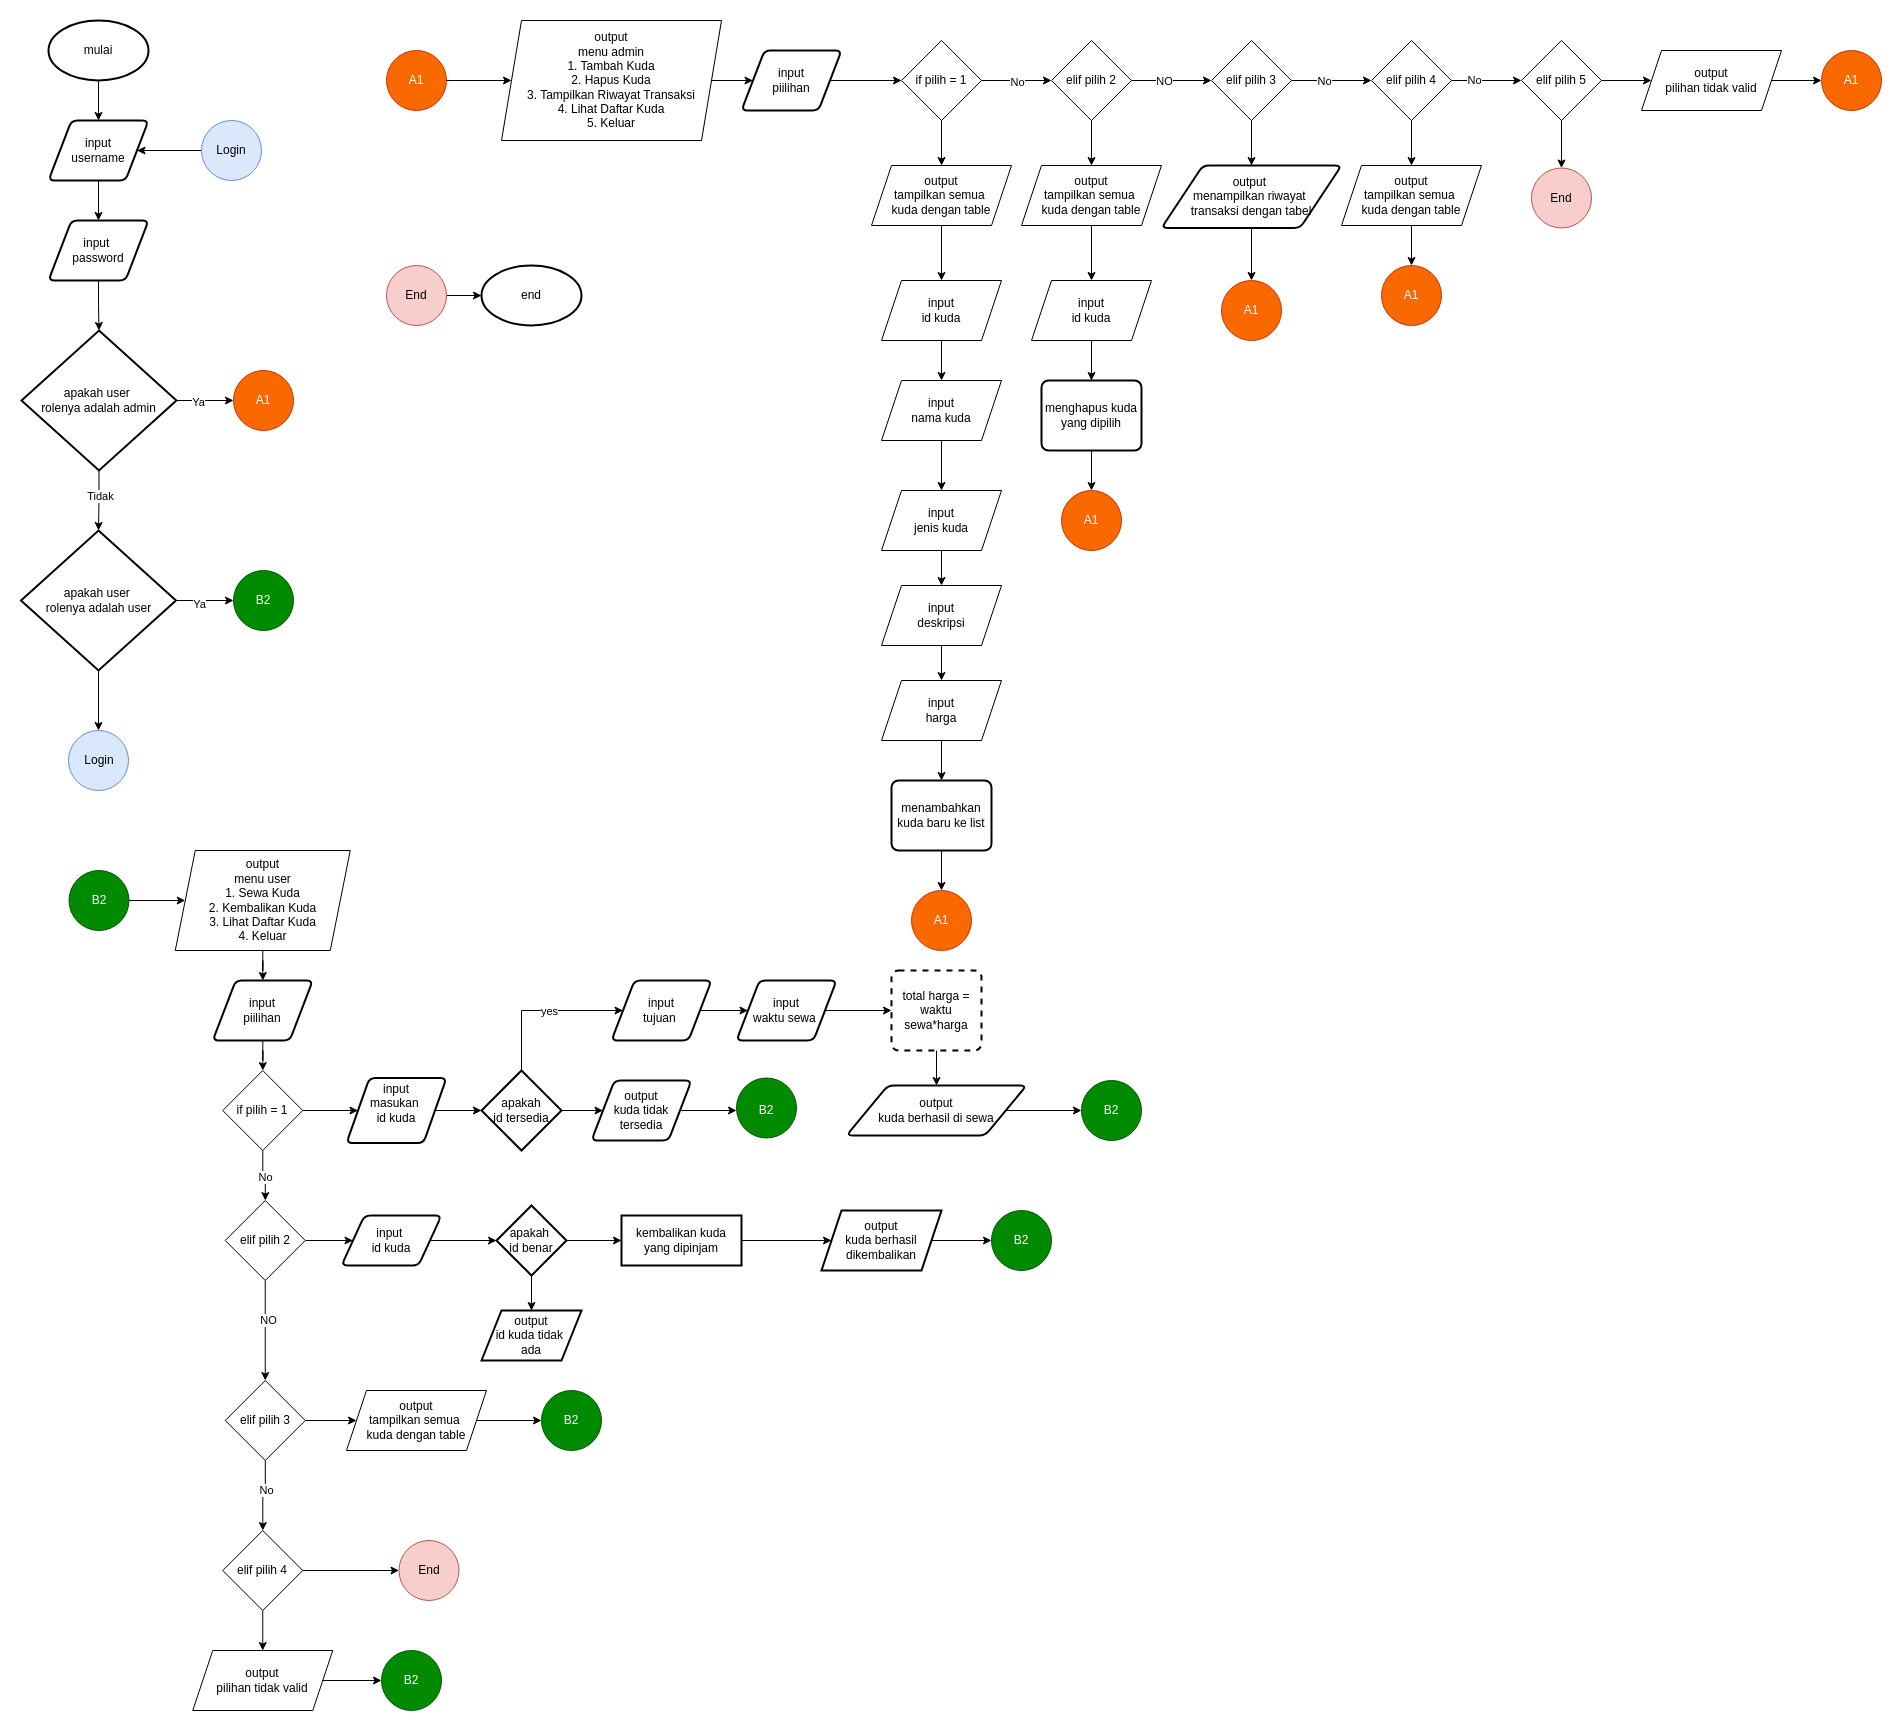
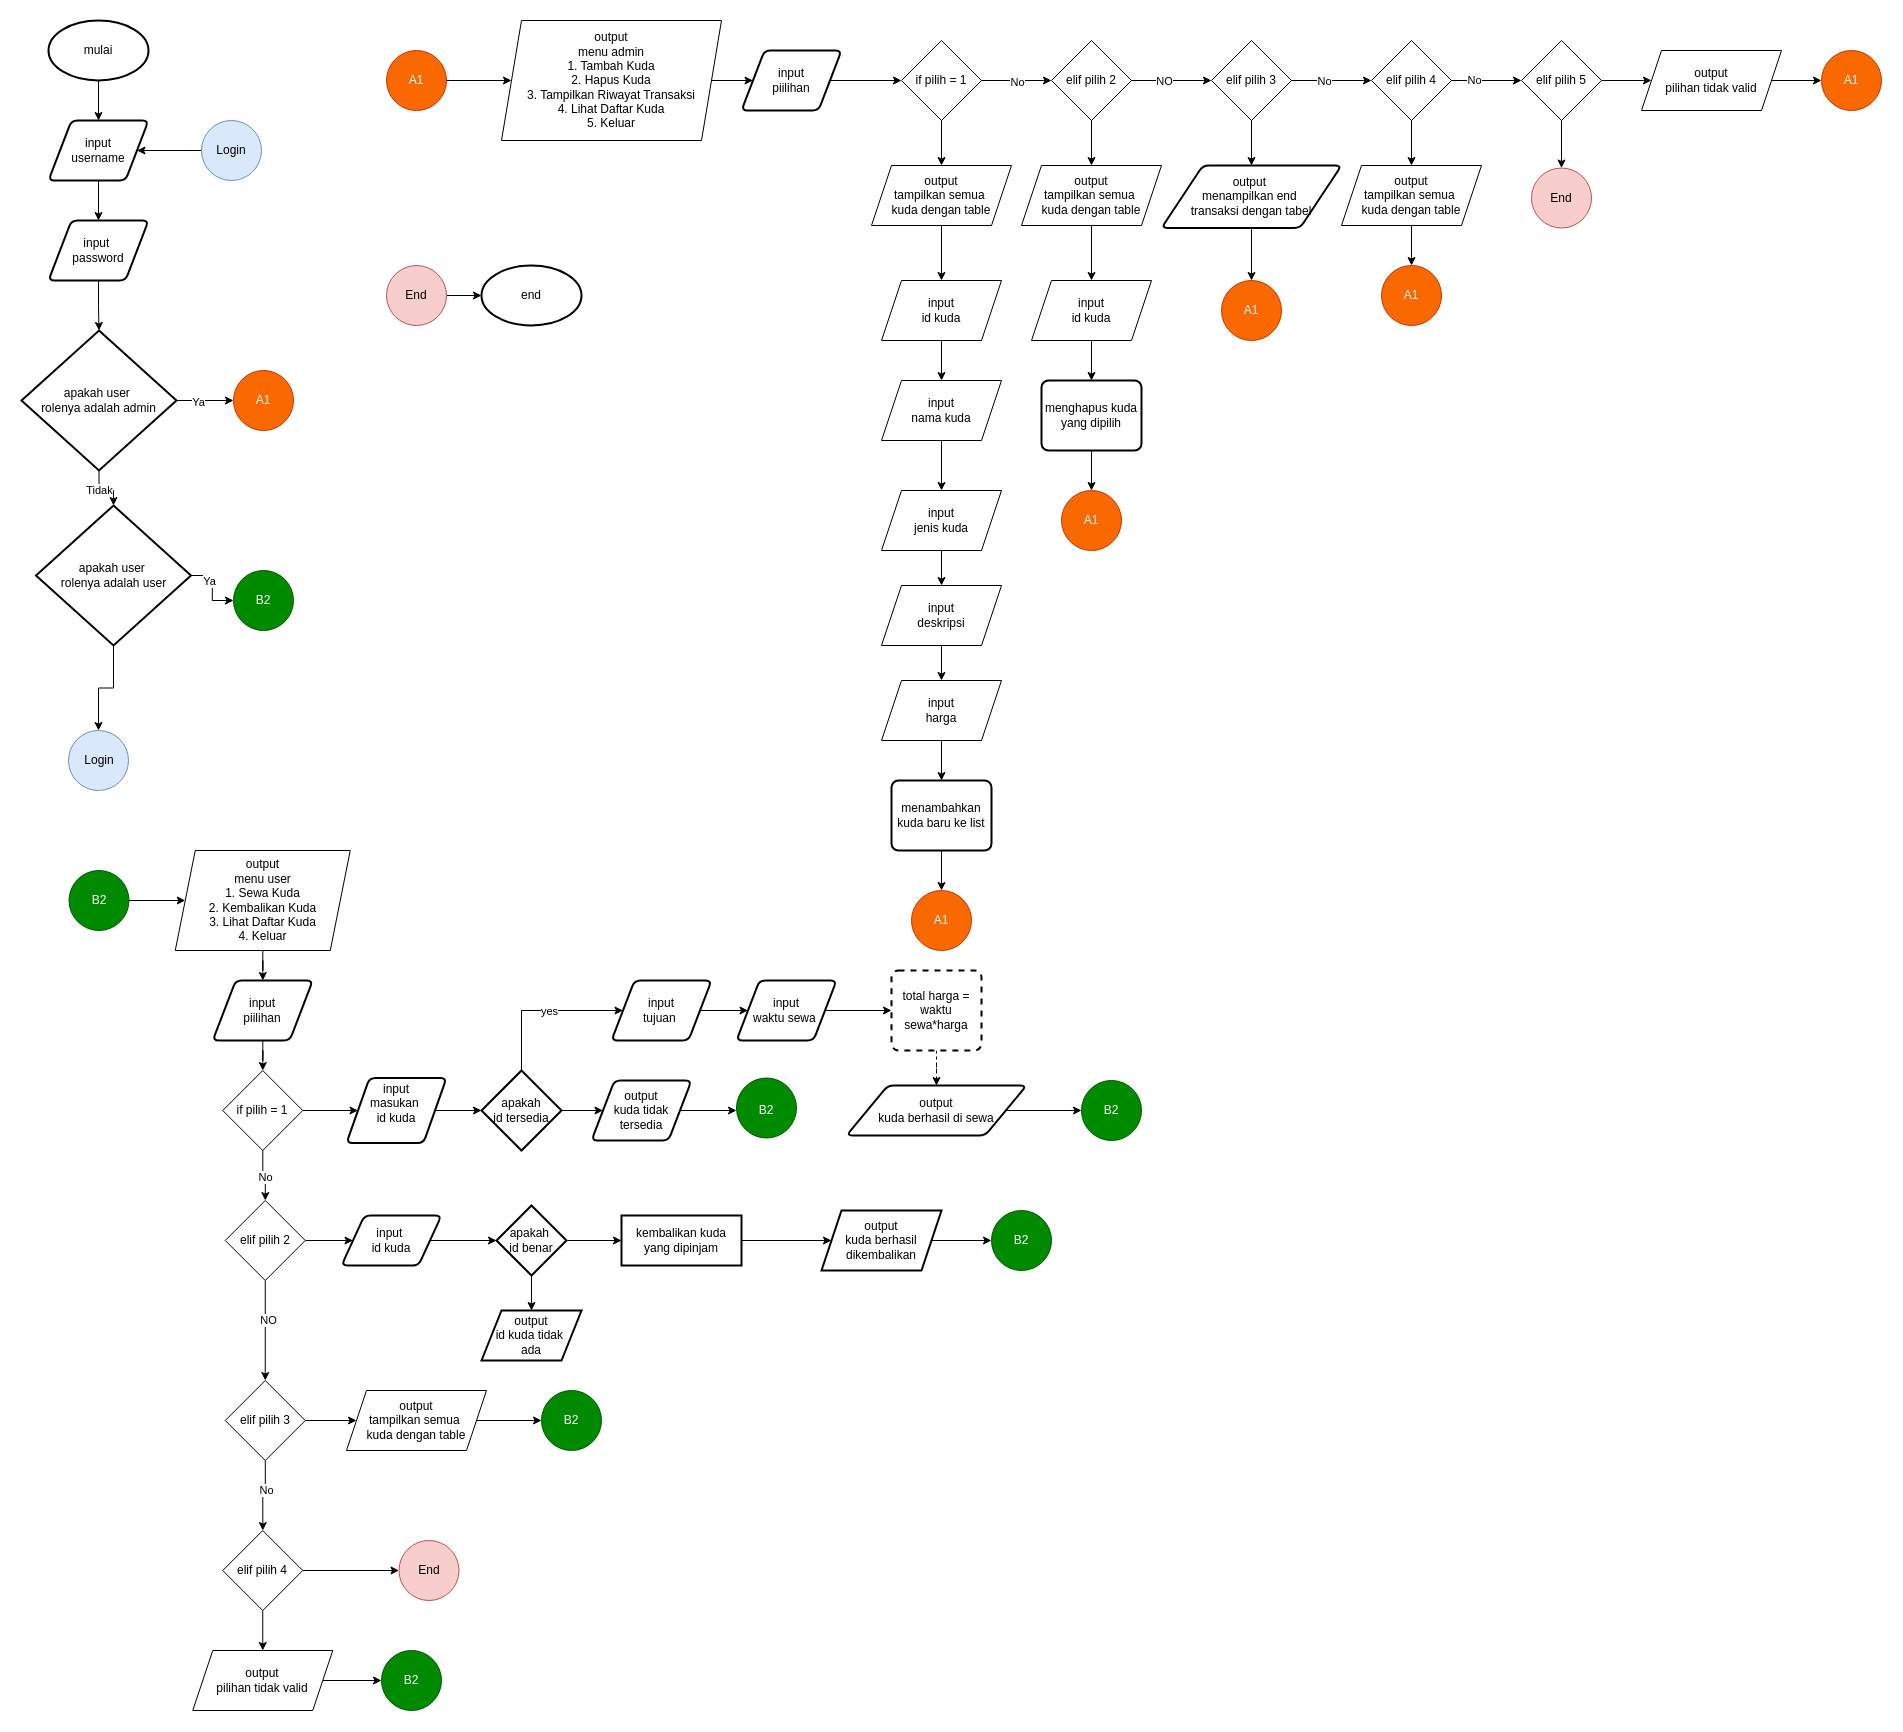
(1252, 197) -> (1252, 197)
(99, 601) -> (114, 576)
(937, 1070) -> (937, 1070)
